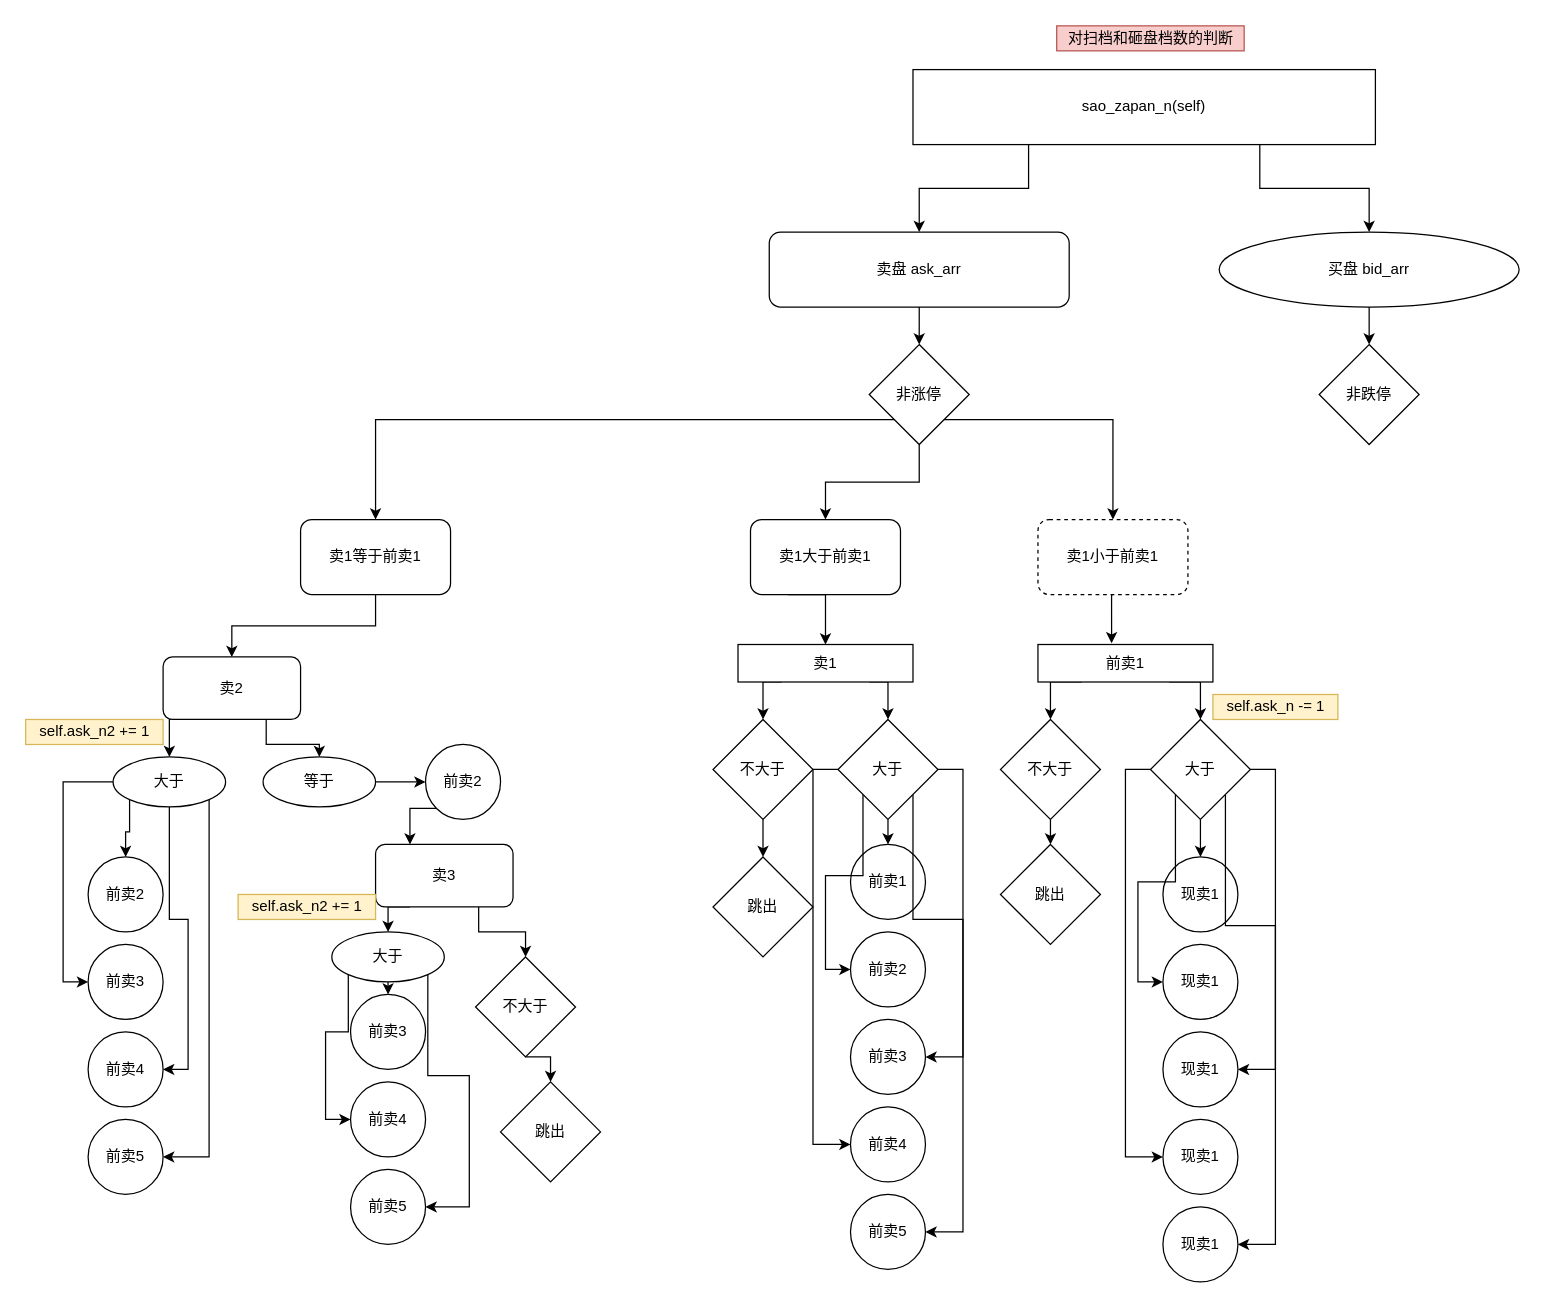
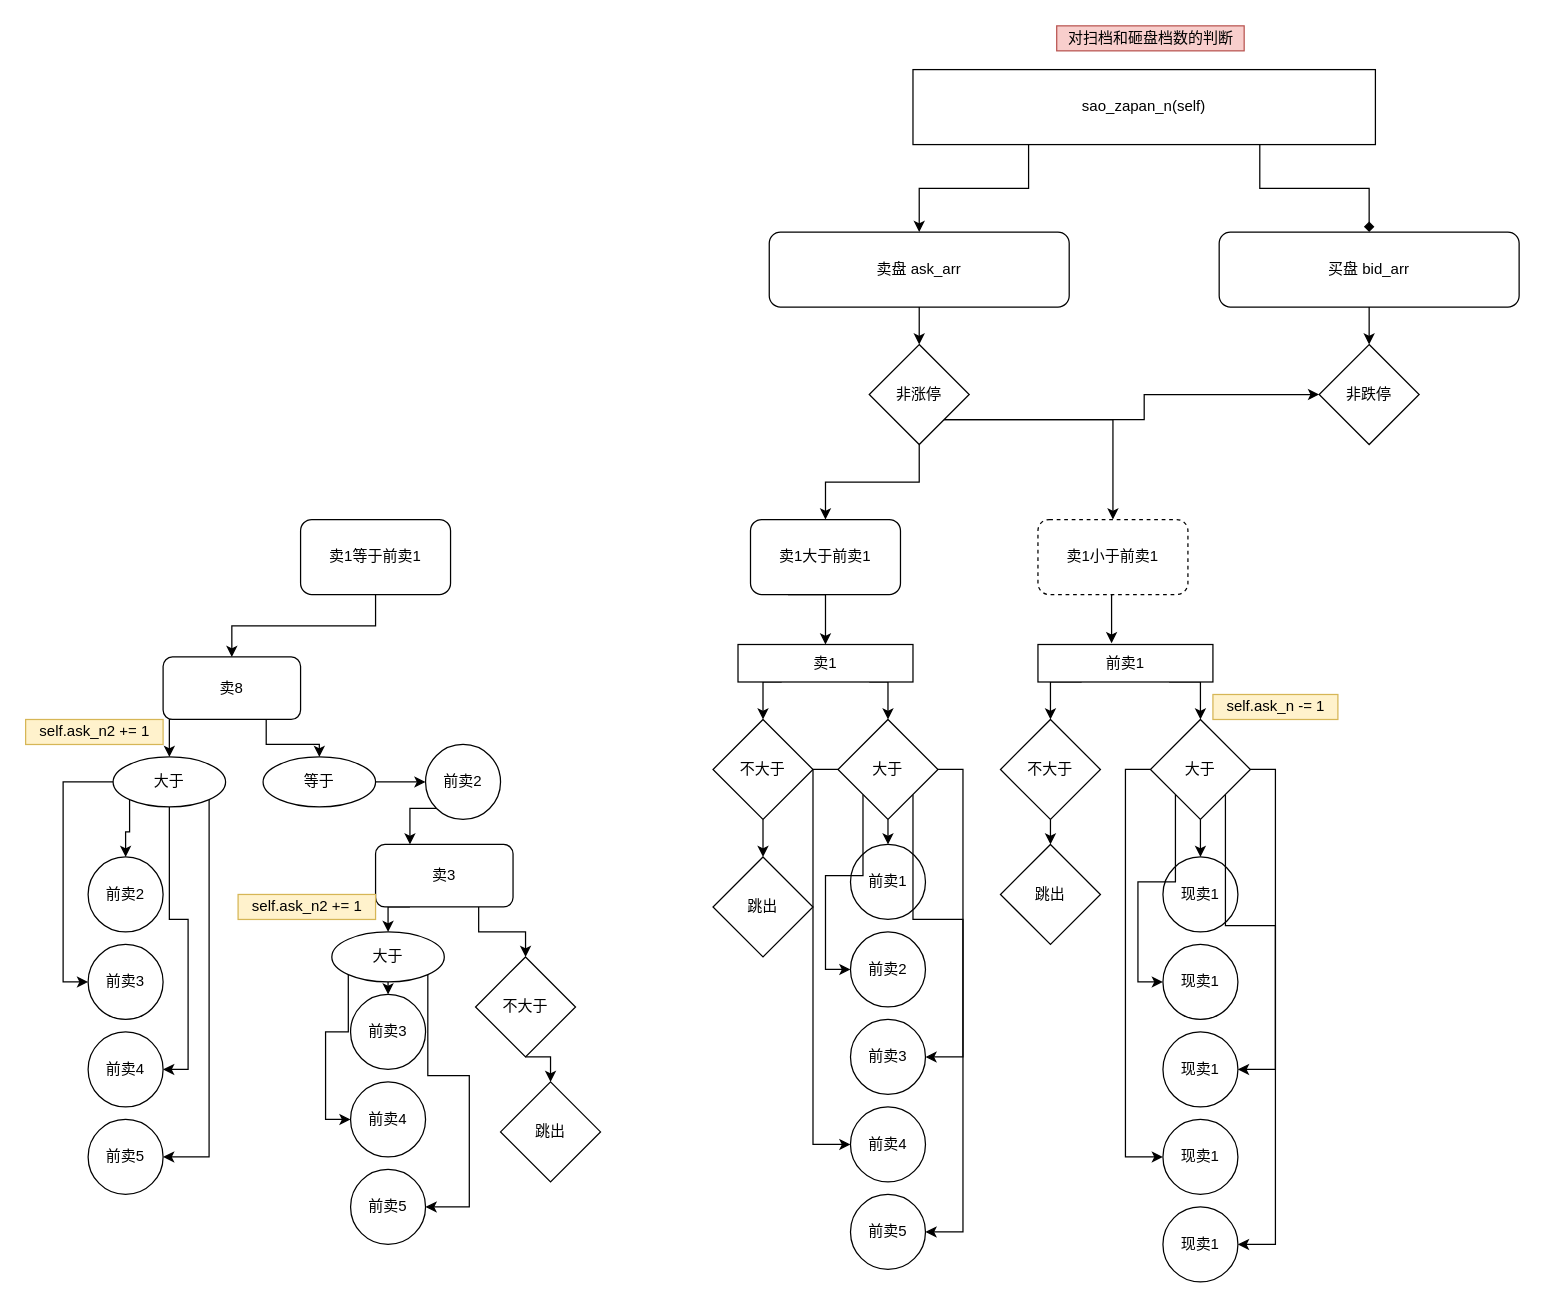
(1369, 222) -> (1369, 221)
(1369, 269) -> (1369, 269)
(589, 419) -> (1201, 394)
(232, 688) -> (232, 688)
